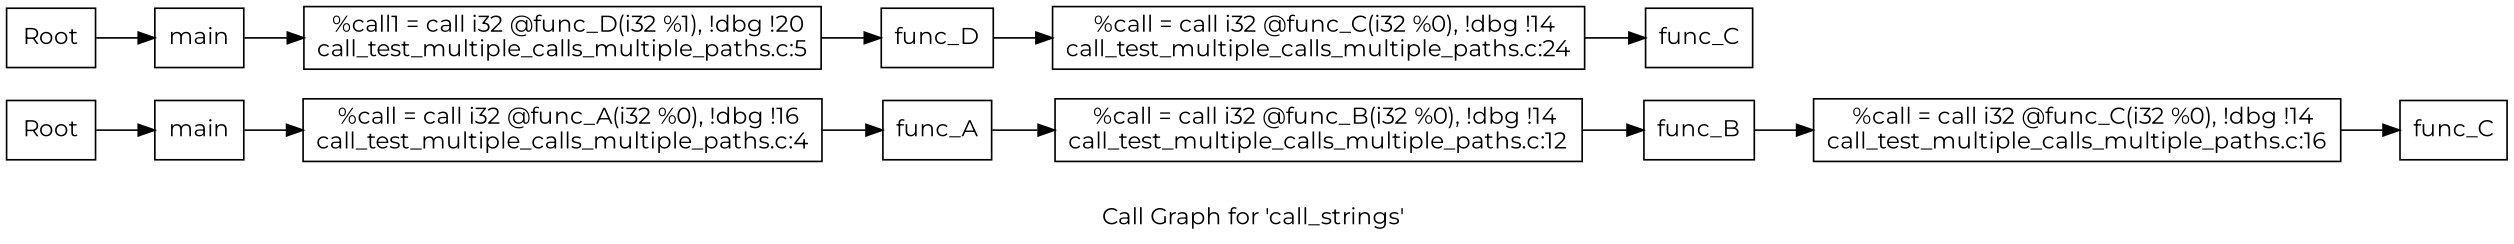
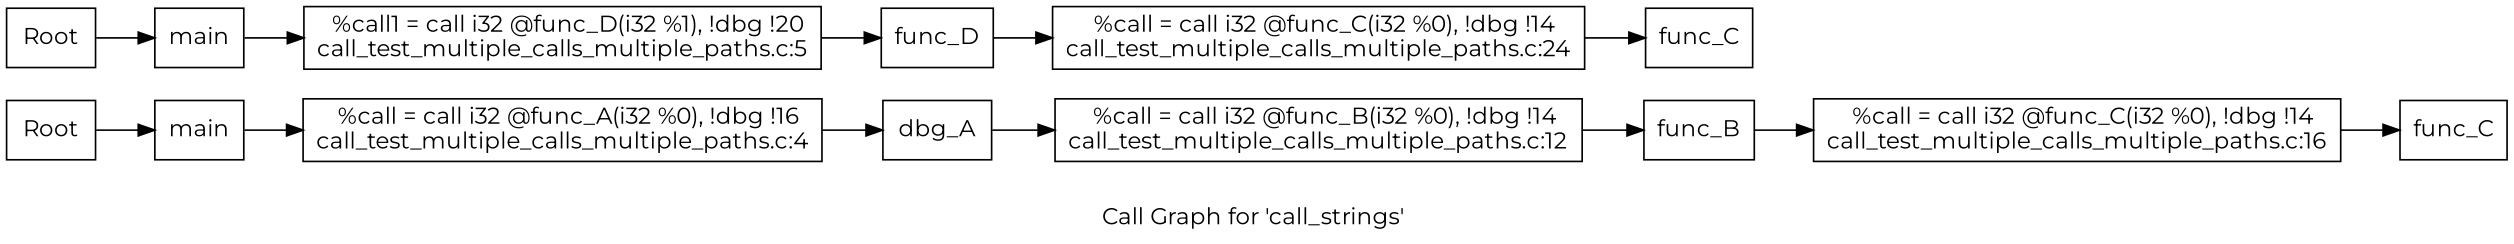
(937, 130) -> (937, 130)
